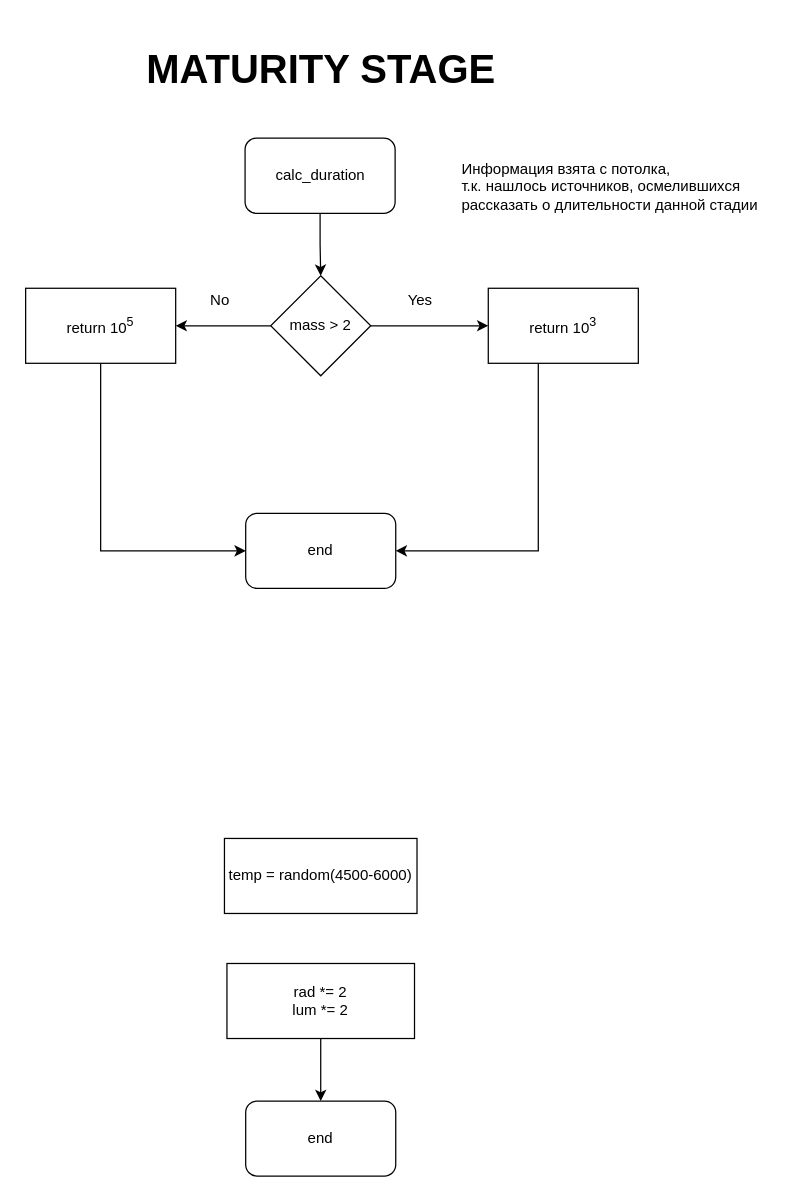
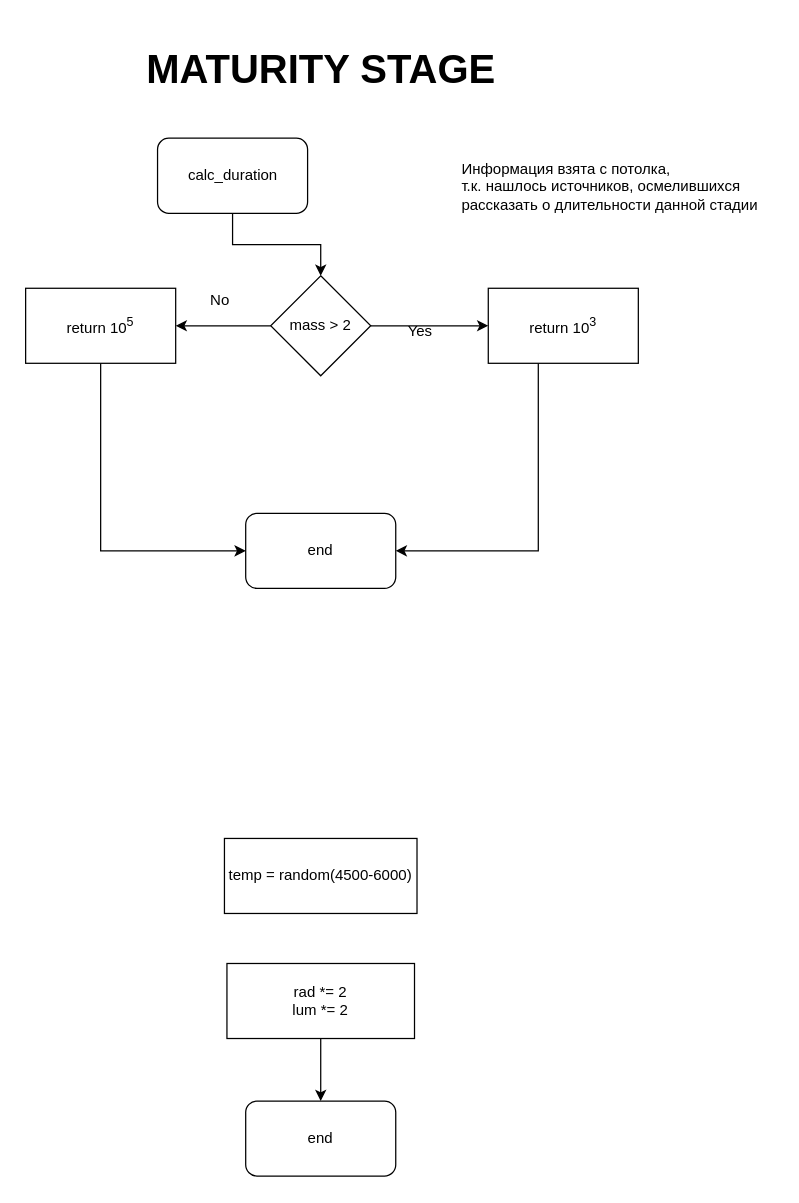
(320, 176) -> (233, 176)
(431, 301) -> (431, 332)
